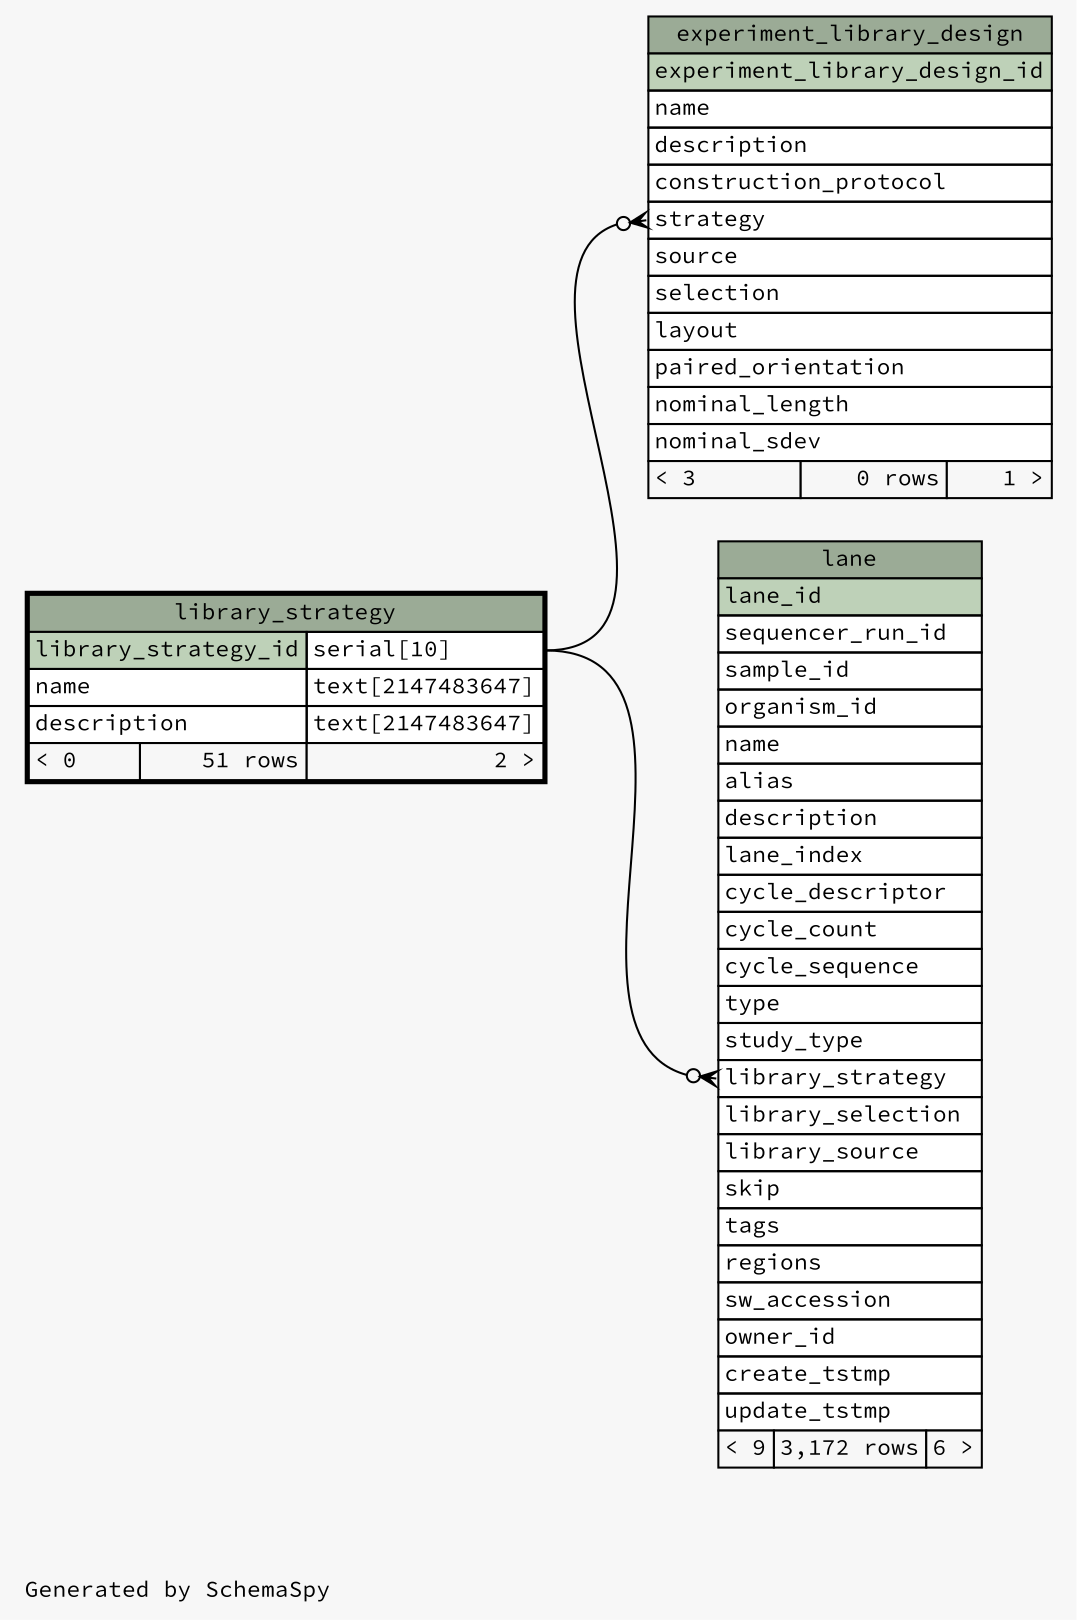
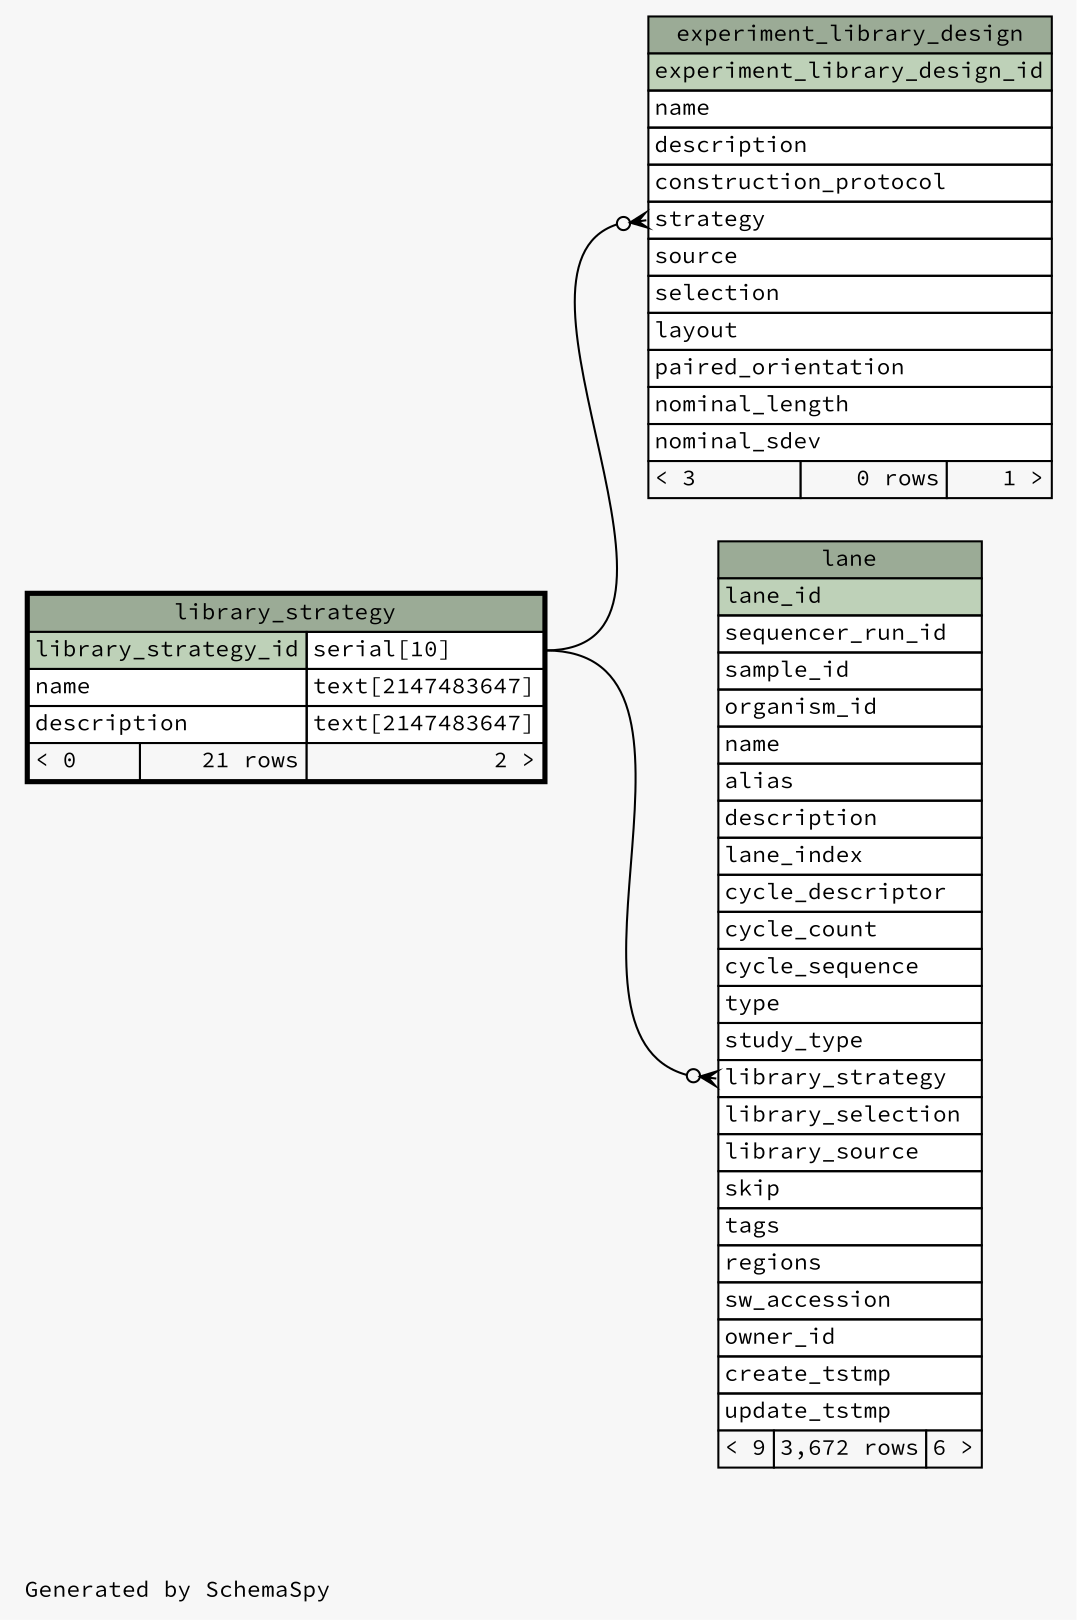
(251, 761) -> (251, 761)
(850, 1448) -> (850, 1448)
